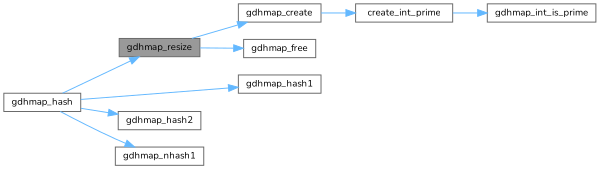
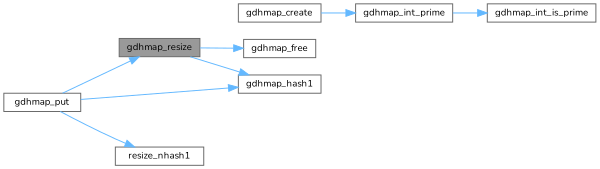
(404, 13) -> (404, 13)
(215, 32) -> (215, 64)
(42, 102) -> (42, 102)
(160, 121) -> none
(160, 156) -> (160, 156)
